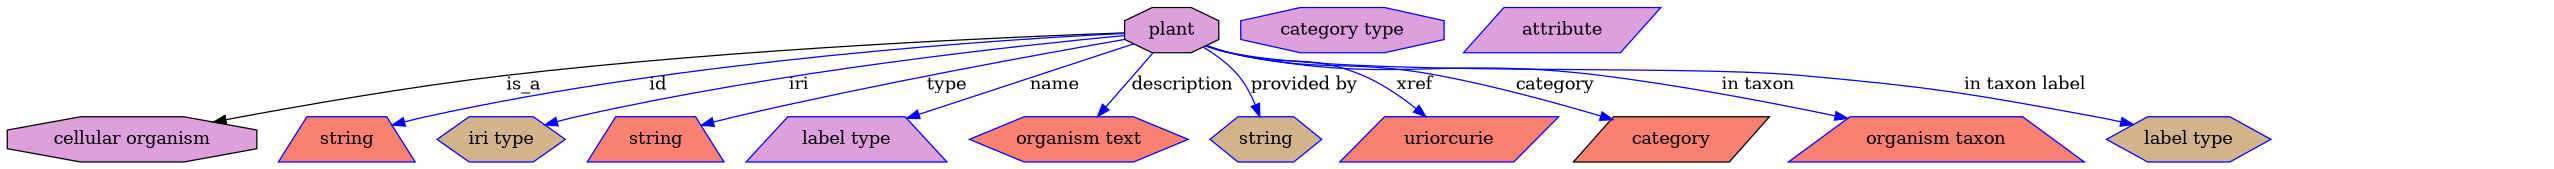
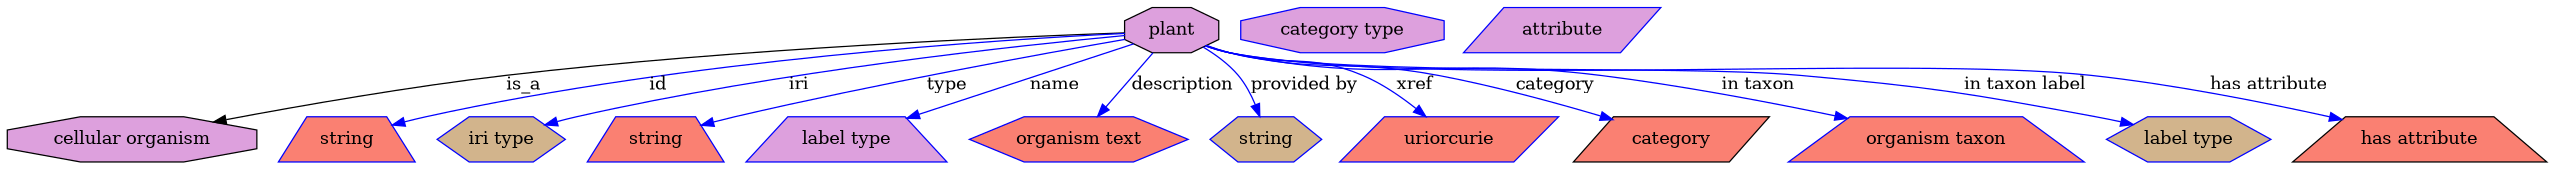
none -> (2420, 139)
